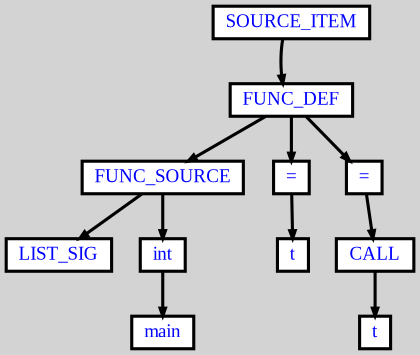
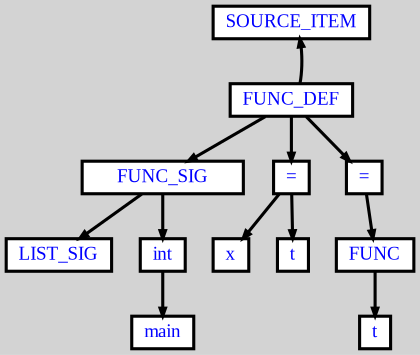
(281, 57) -> (302, 65)
(163, 177) -> (163, 177)
none -> (231, 255)
(375, 255) -> (375, 255)
